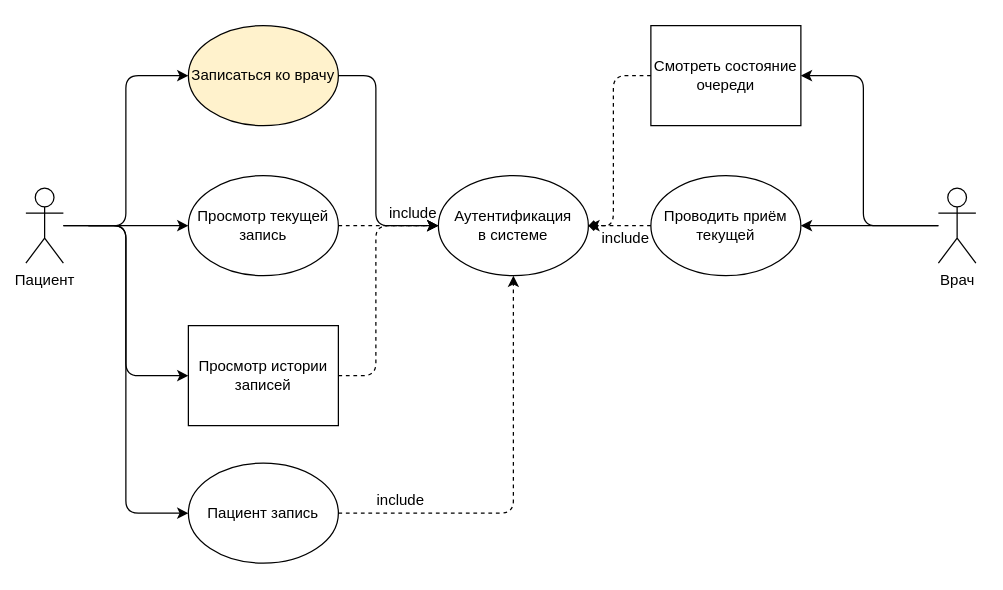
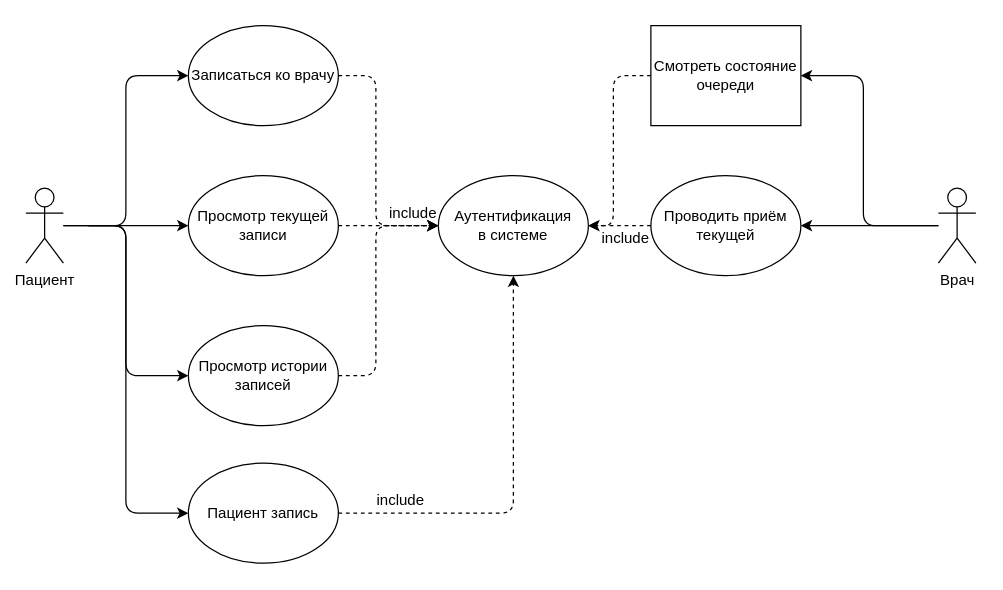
(263, 76) -> (263, 76)
(376, 132) -> (376, 132)
(612, 221) -> (612, 221)
(263, 226) -> (263, 226)
(611, 226) -> (593, 226)
(263, 376) -> (263, 376)
